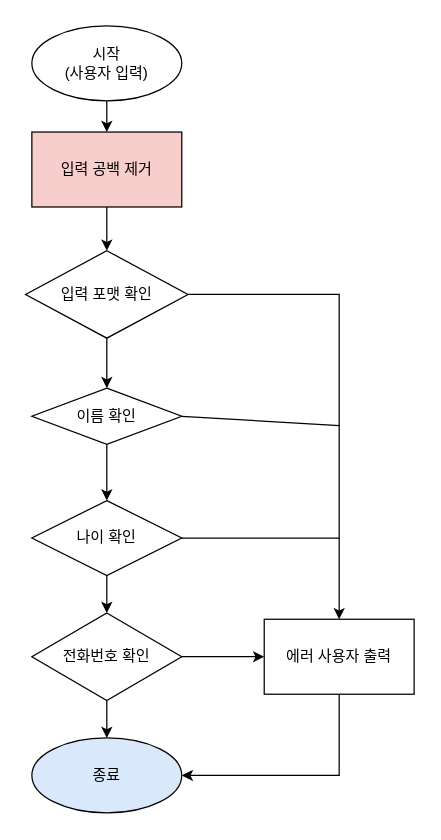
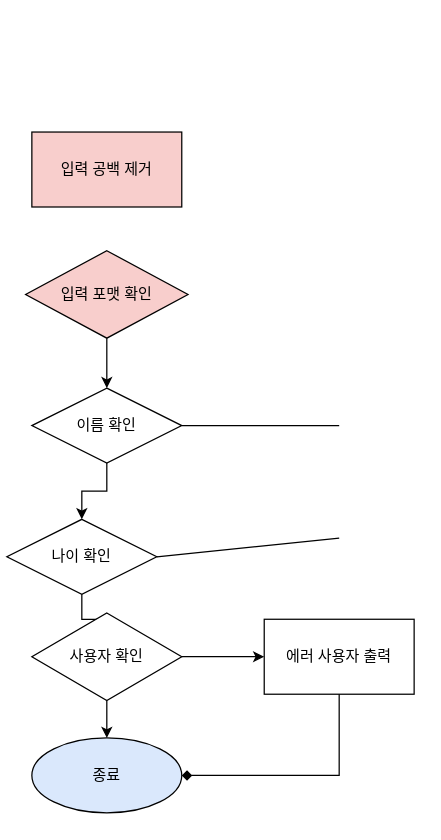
(107, 63) -> none
(107, 120) -> none
(107, 231) -> none
(107, 294) -> (107, 294)
(339, 377) -> none
(107, 416) -> (107, 426)
(107, 538) -> (82, 557)
(107, 657) -> (107, 657)
(192, 776) -> (193, 776)
